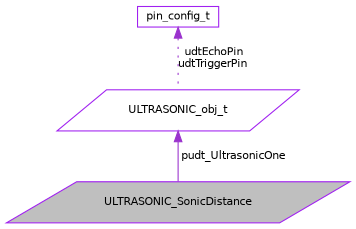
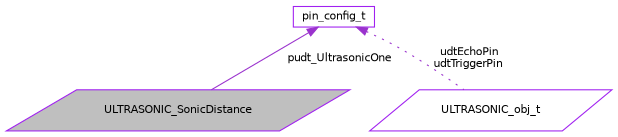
(178, 162) -> (260, 61)
